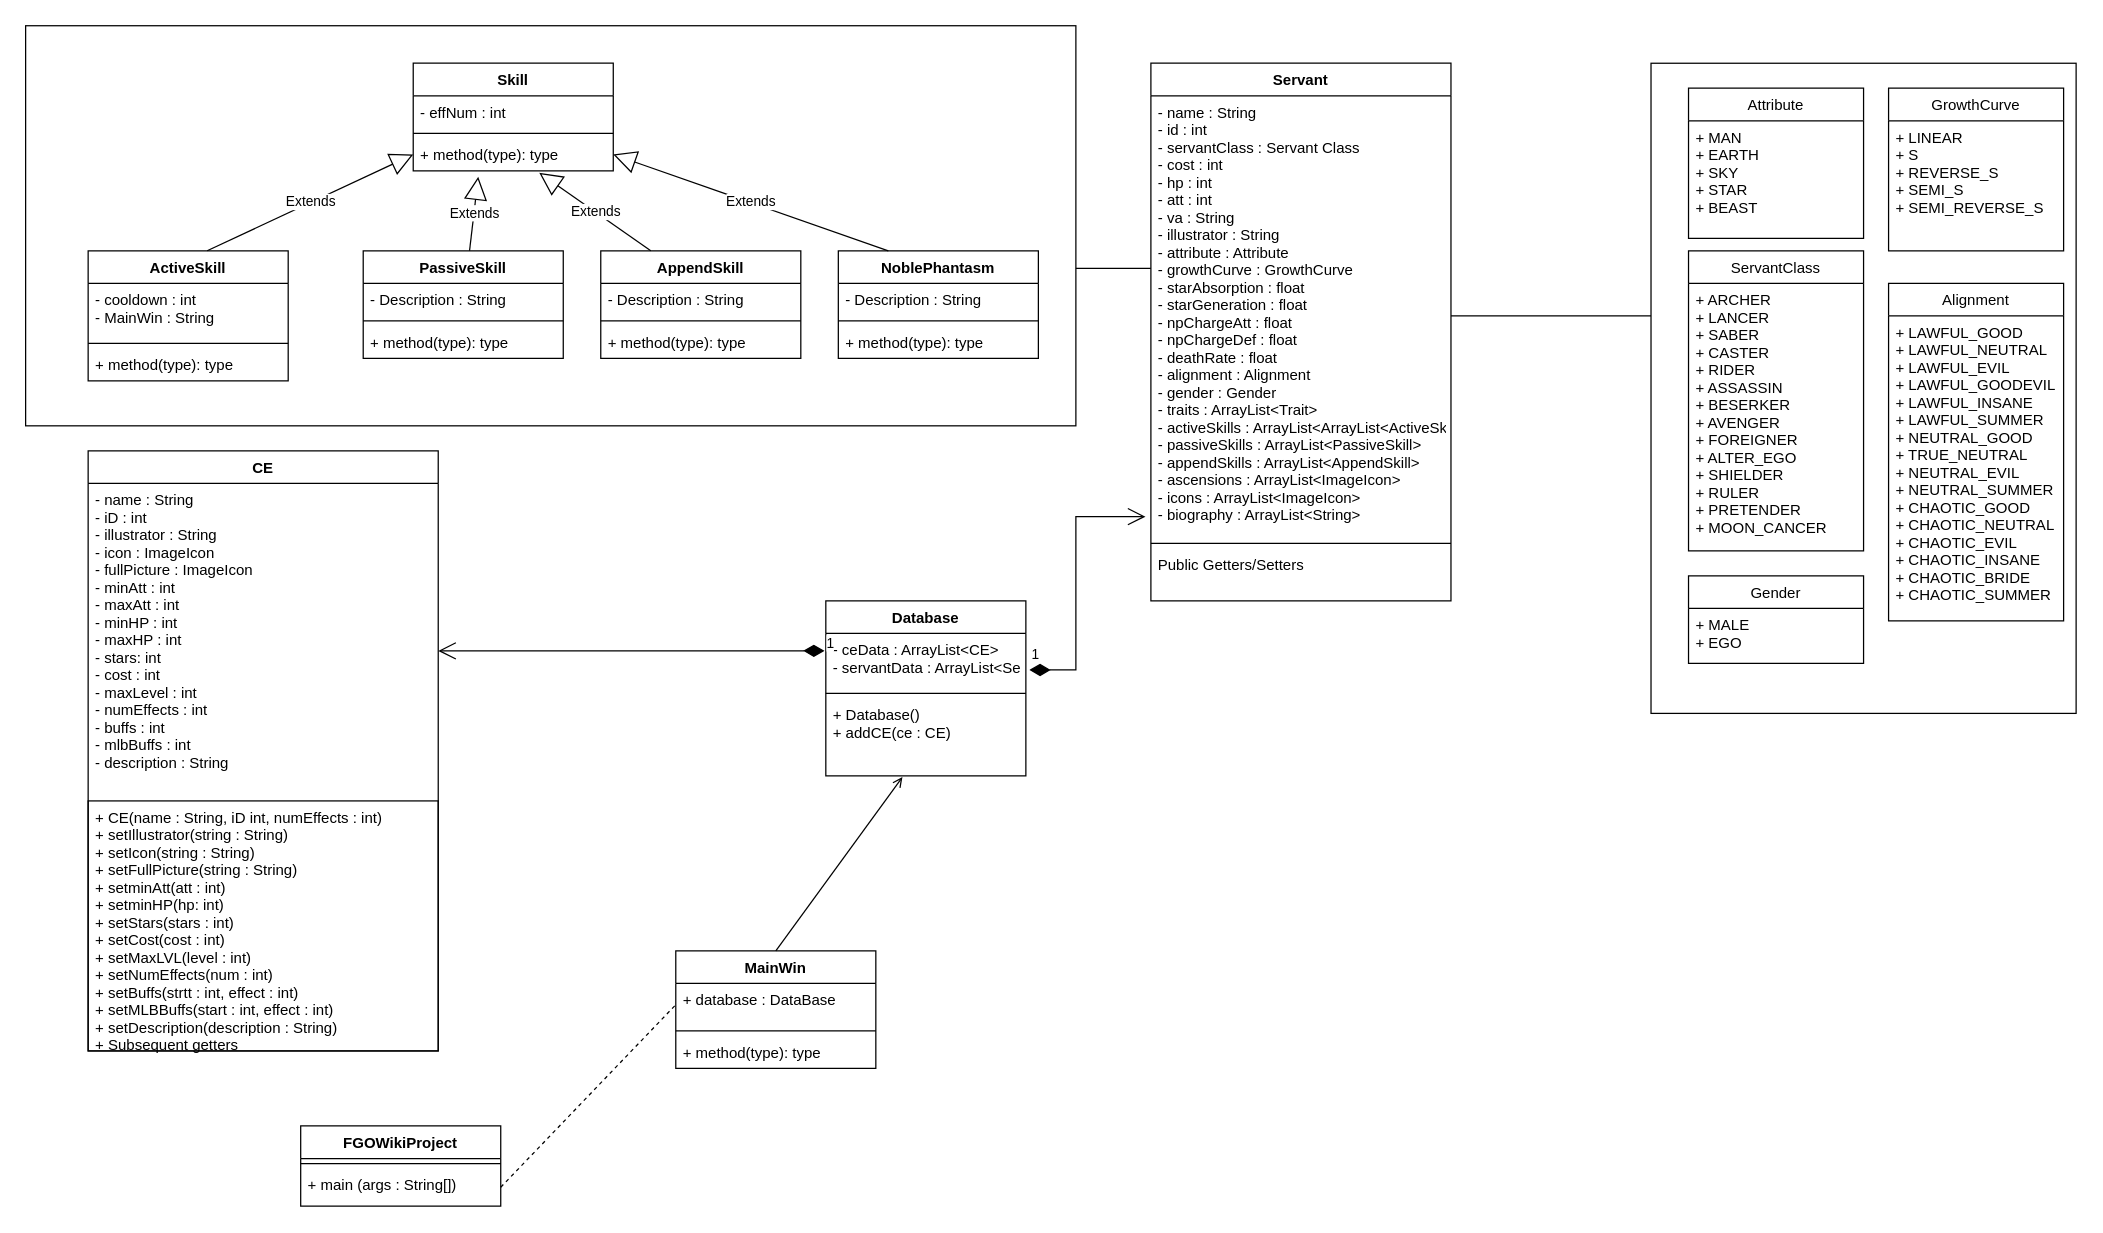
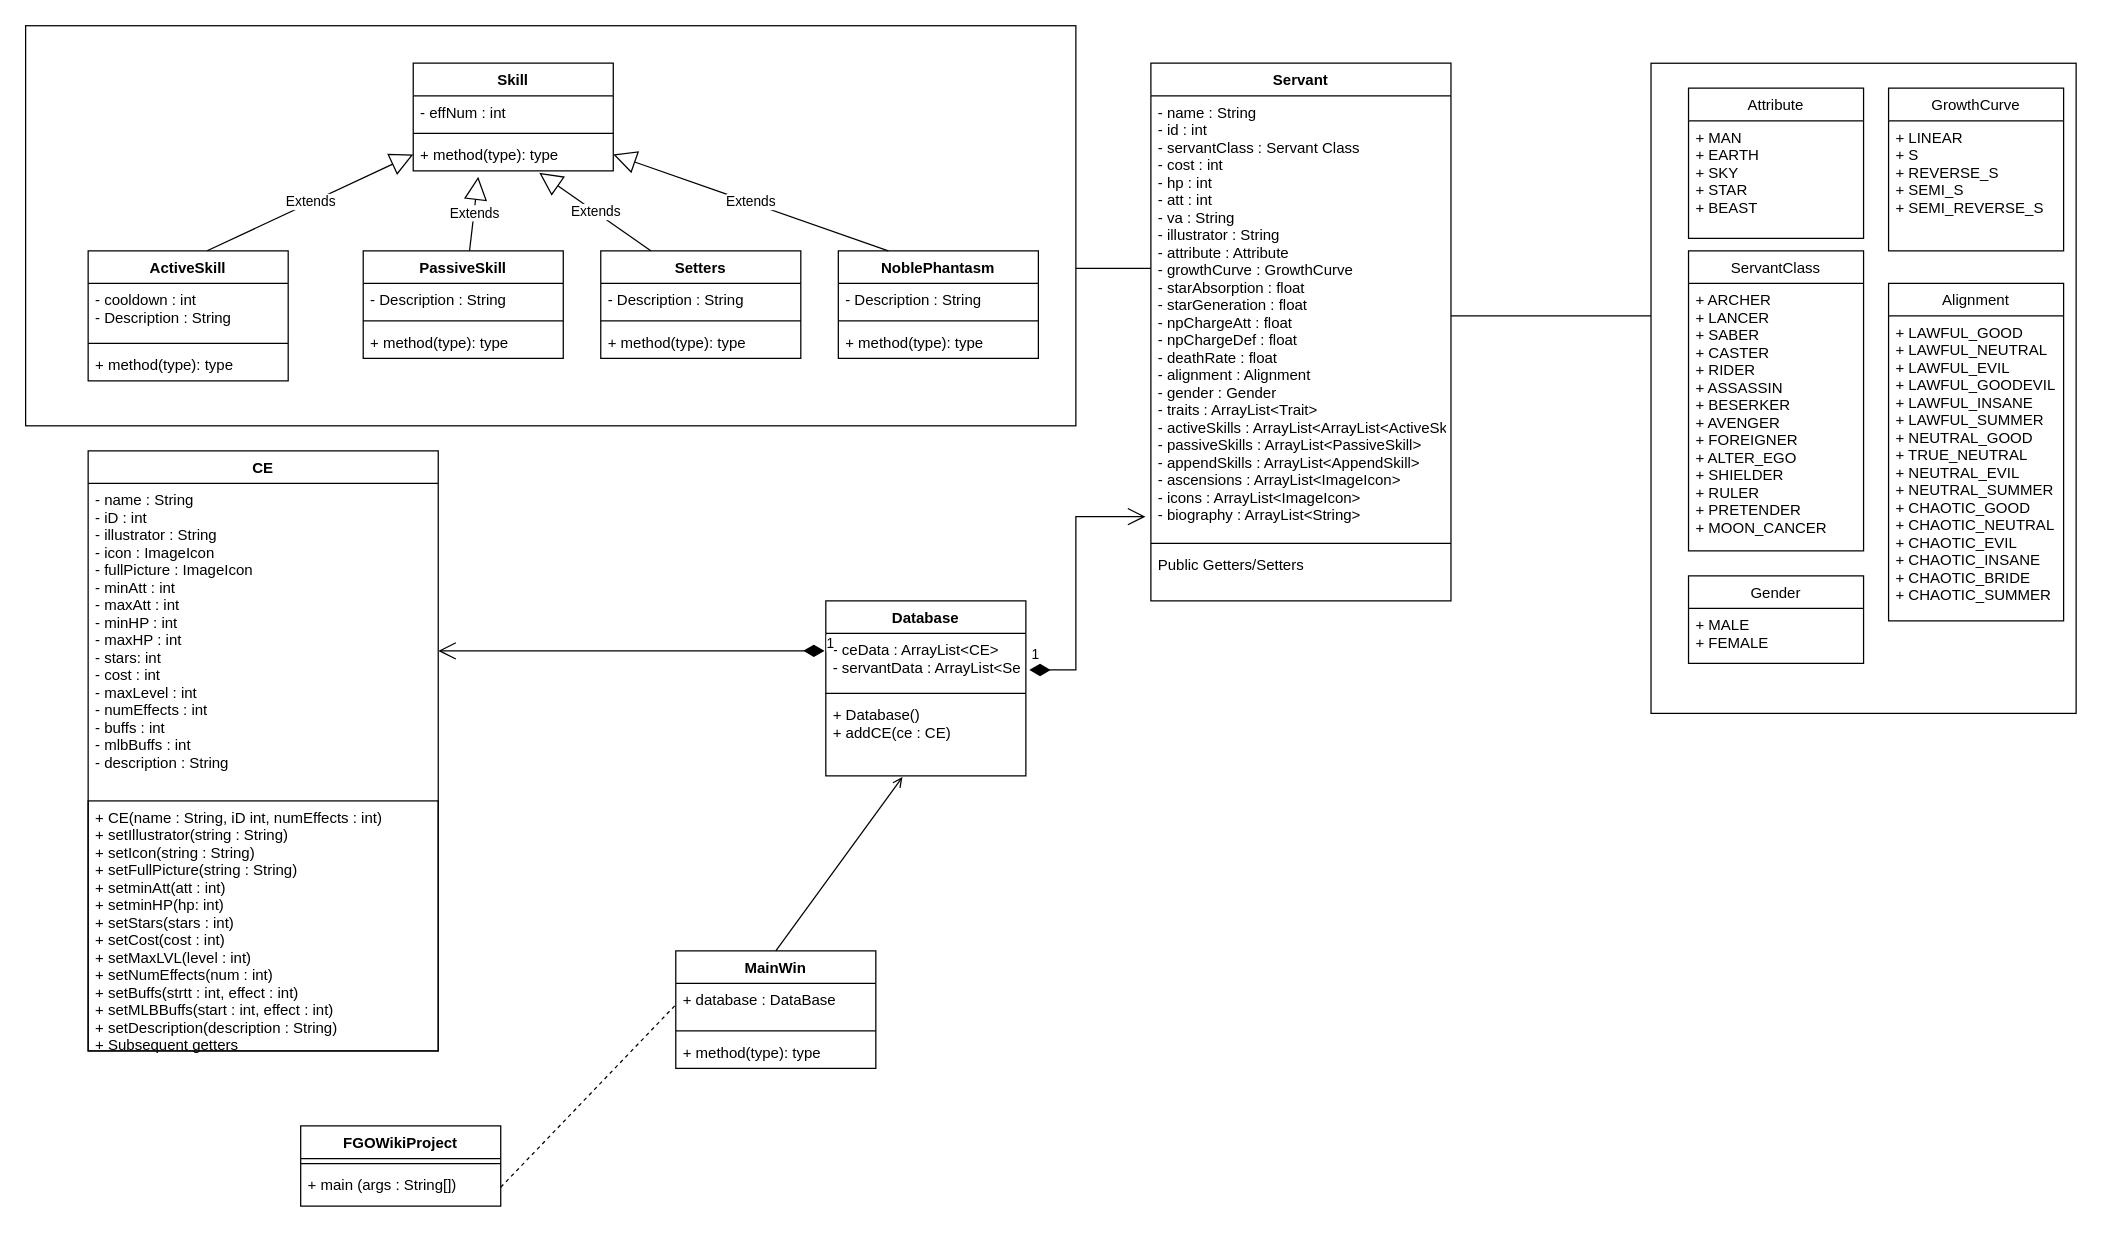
(700, 268) -> (700, 268)
(151, 300) -> (151, 300)
(1718, 625) -> (1718, 625)
